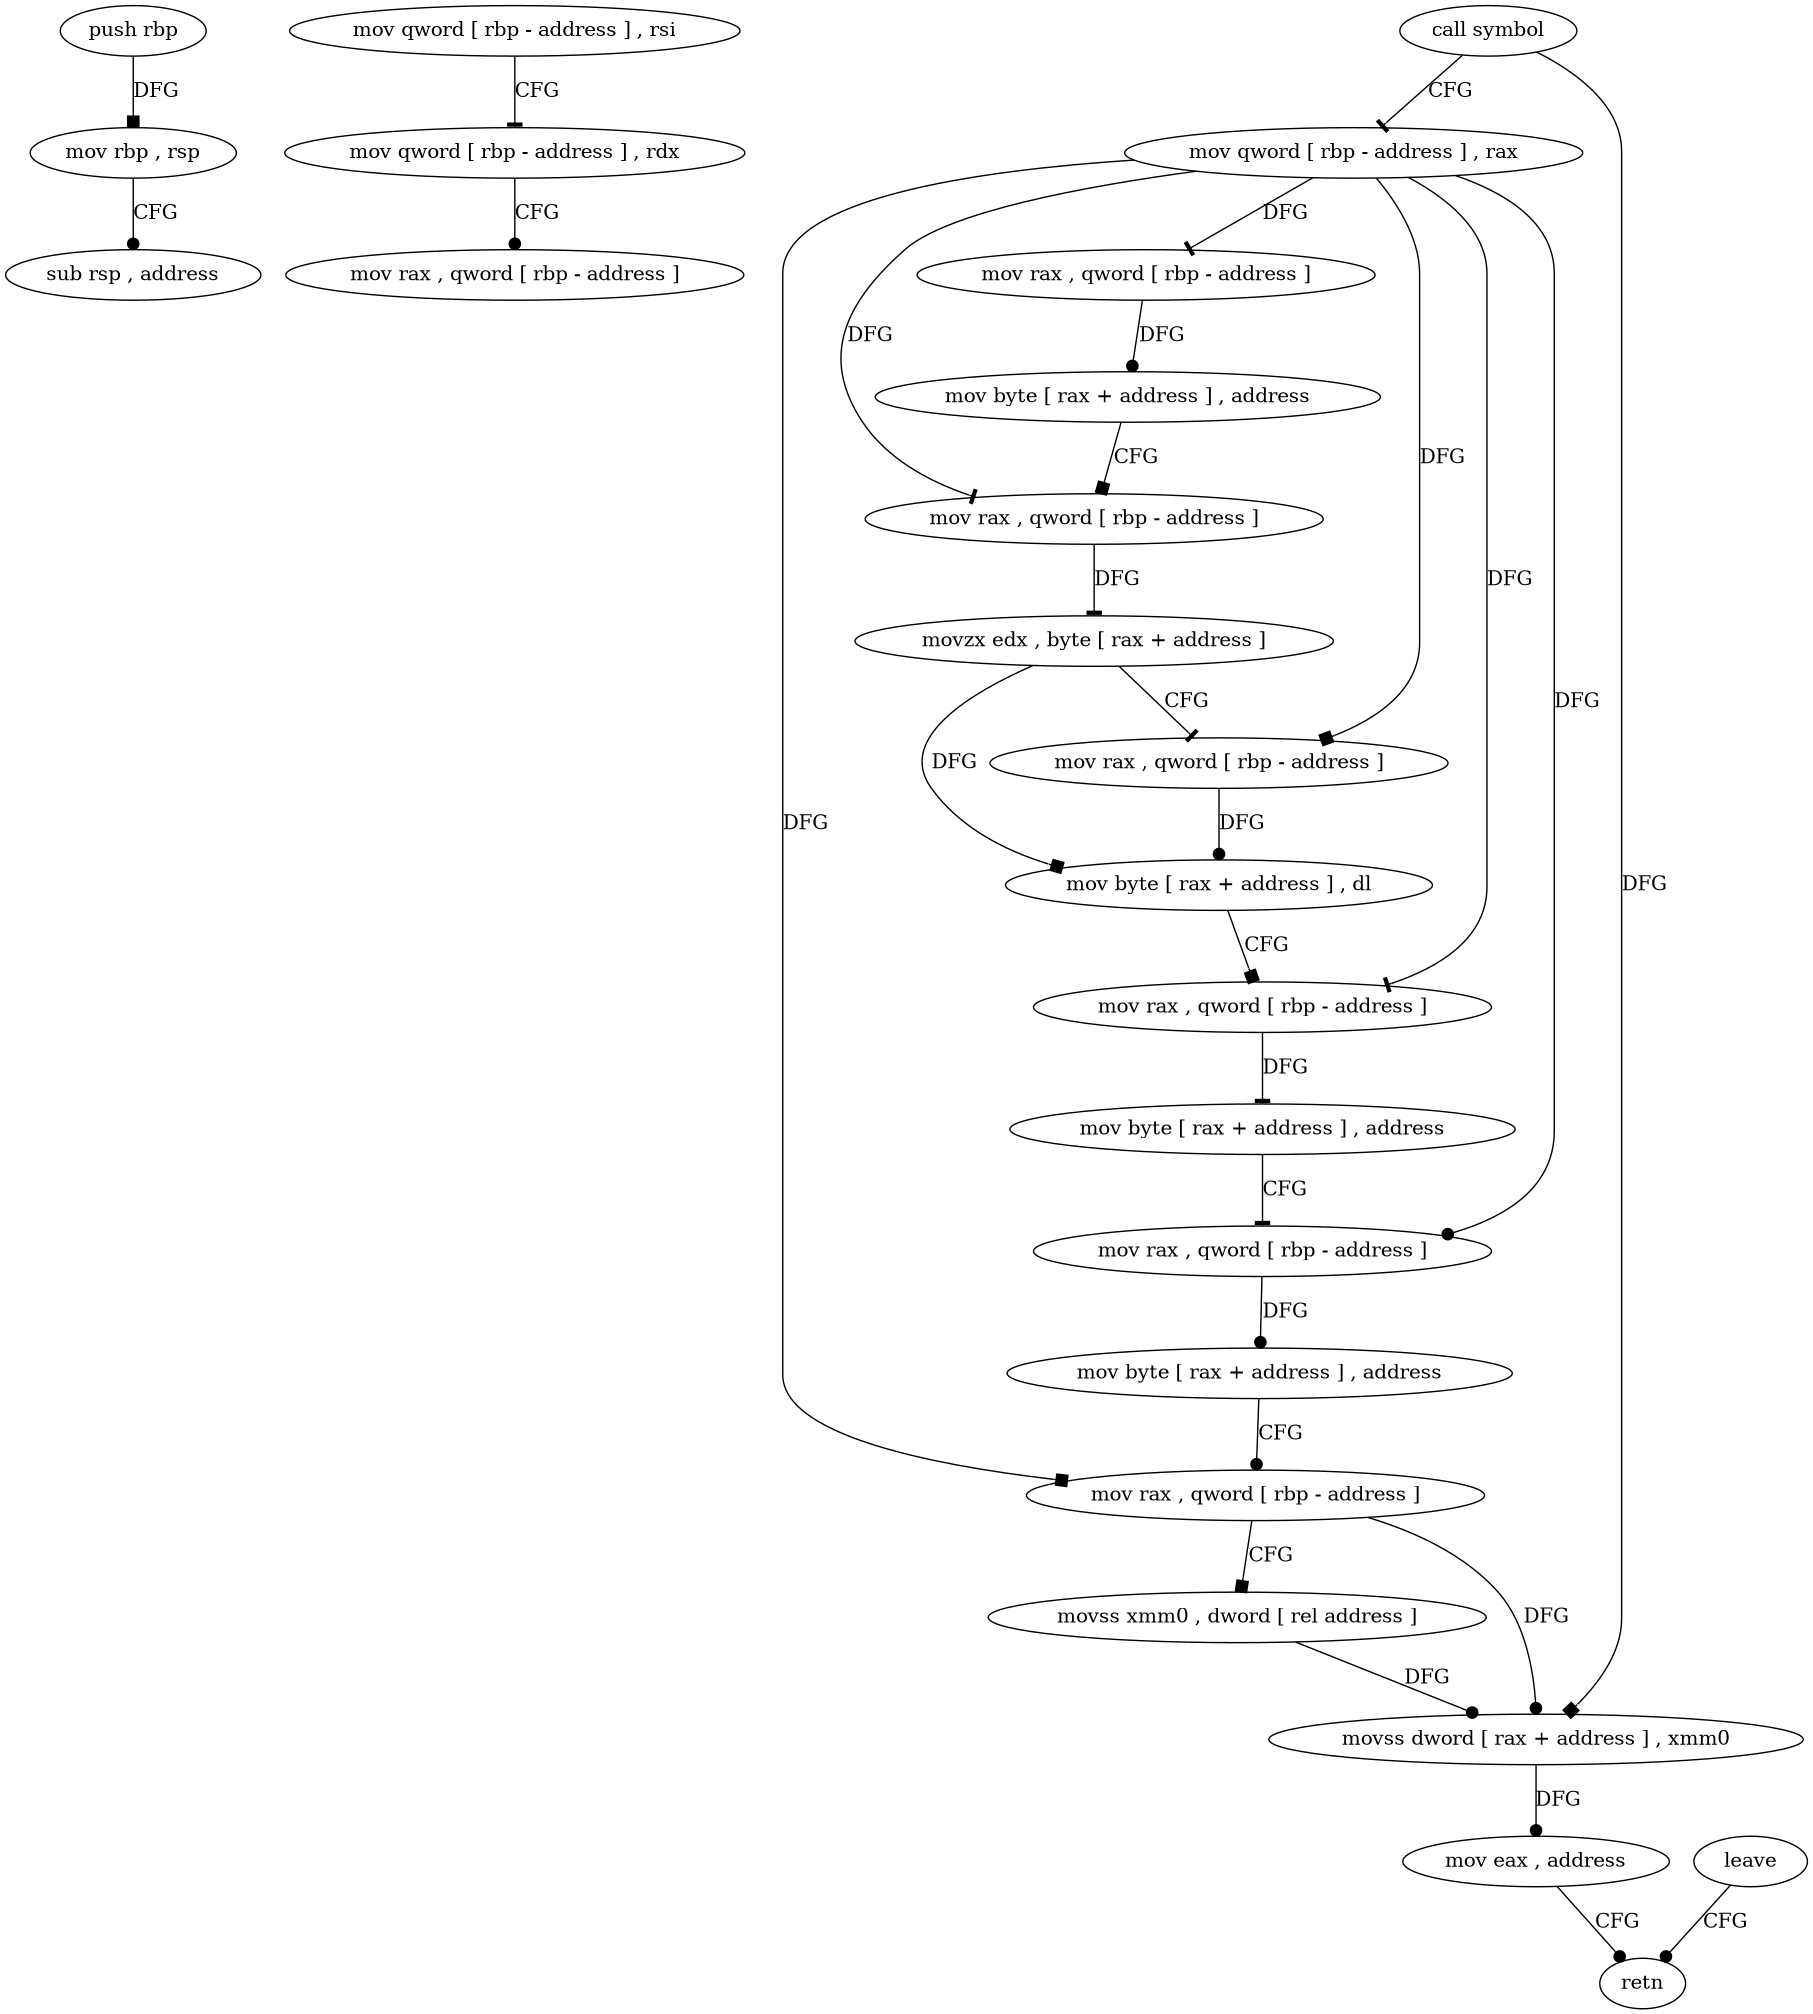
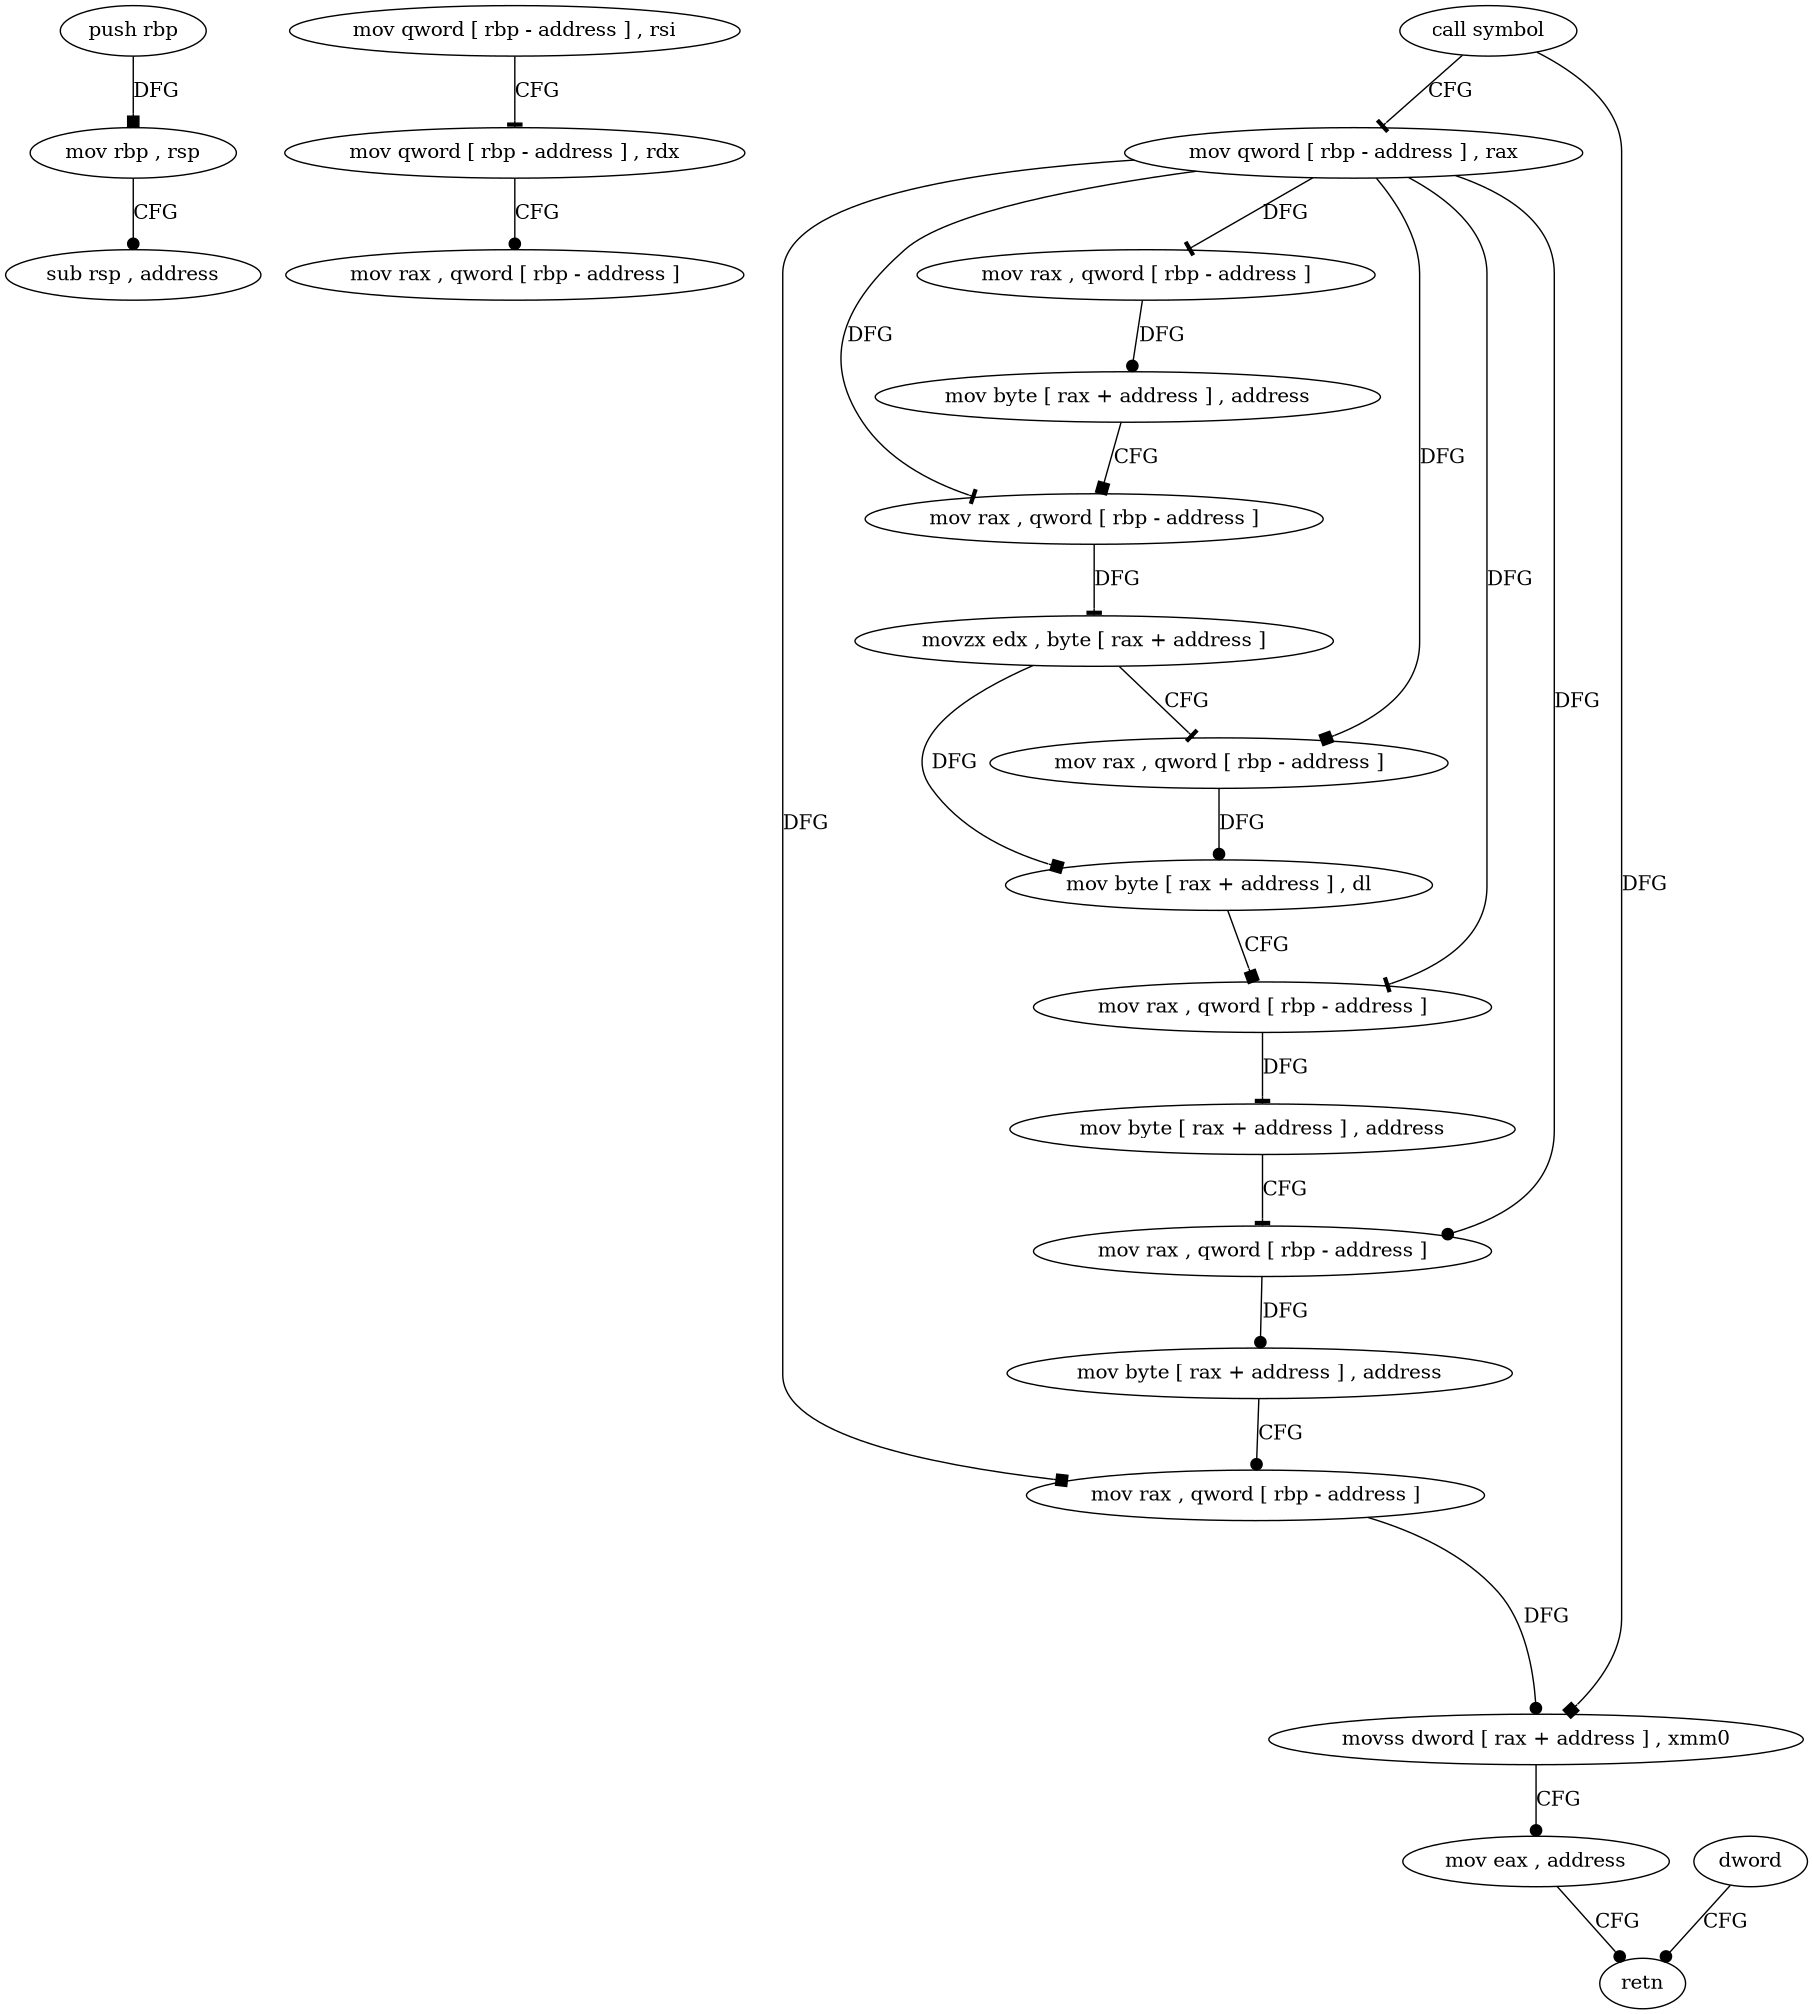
(1237, 1617) -> none
(1558, 1800) -> (1558, 1800)
(1751, 1861) -> (1751, 1861)
